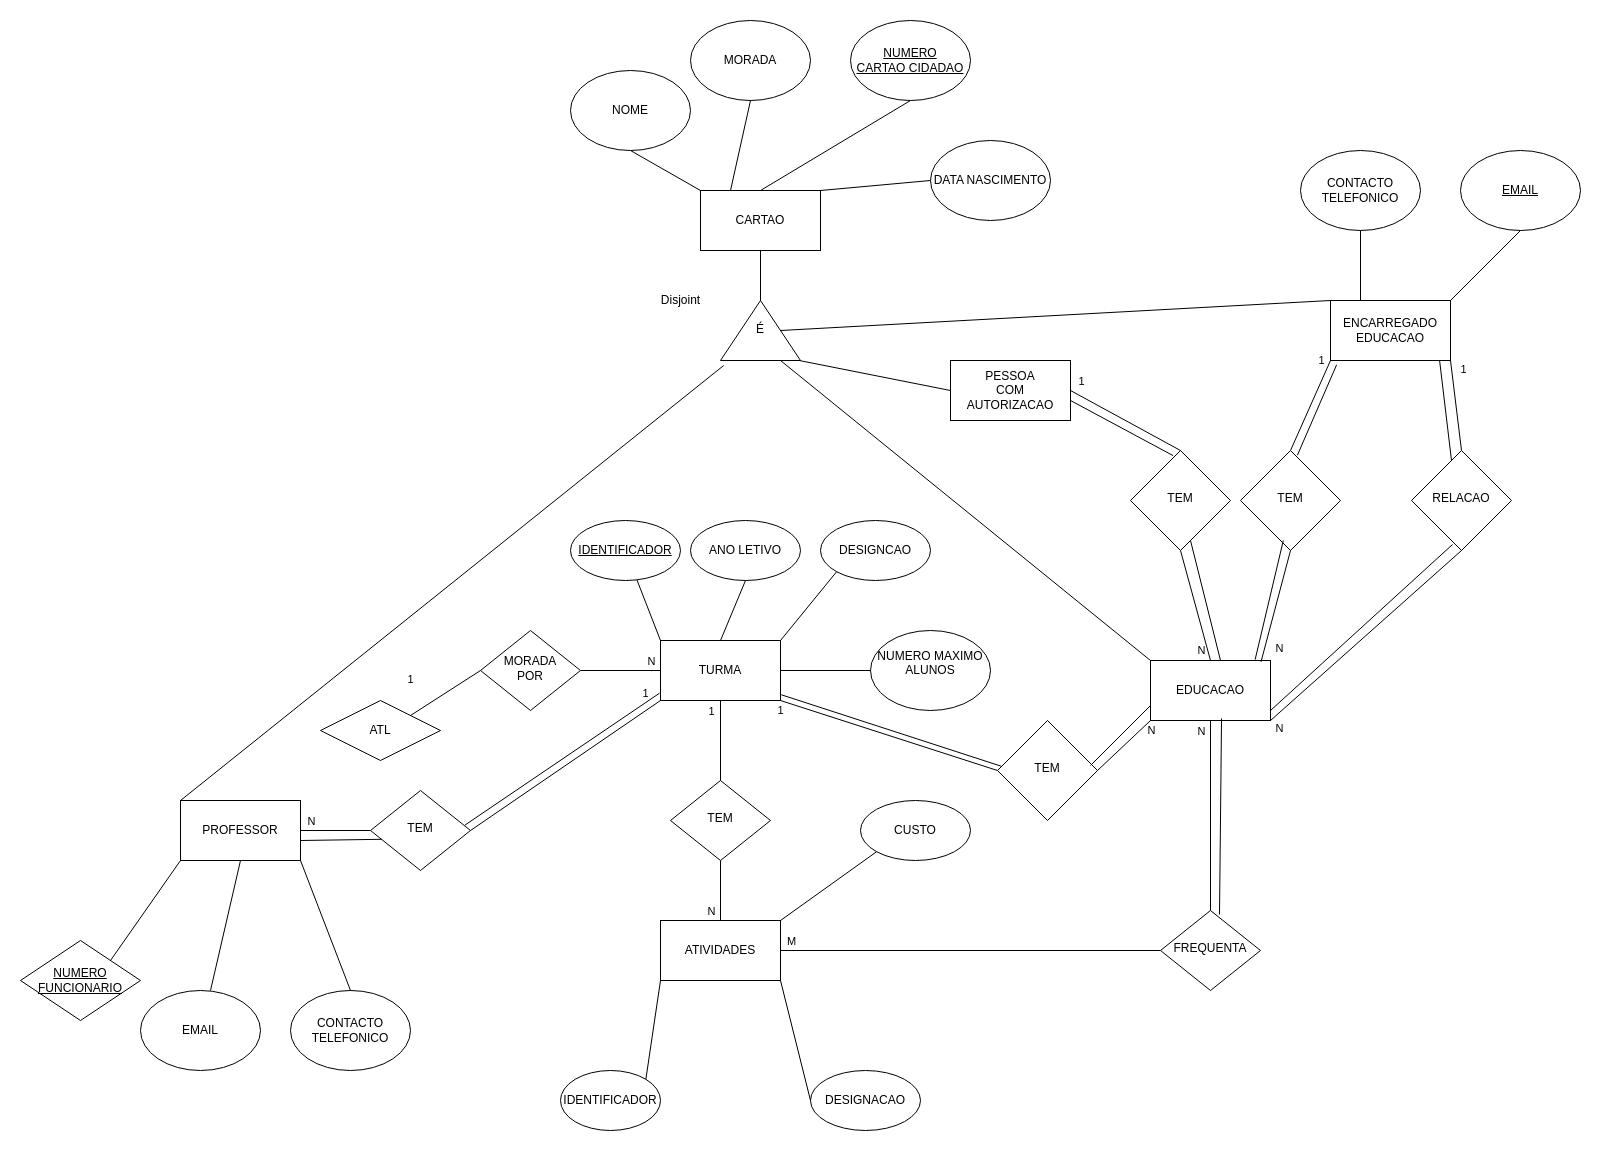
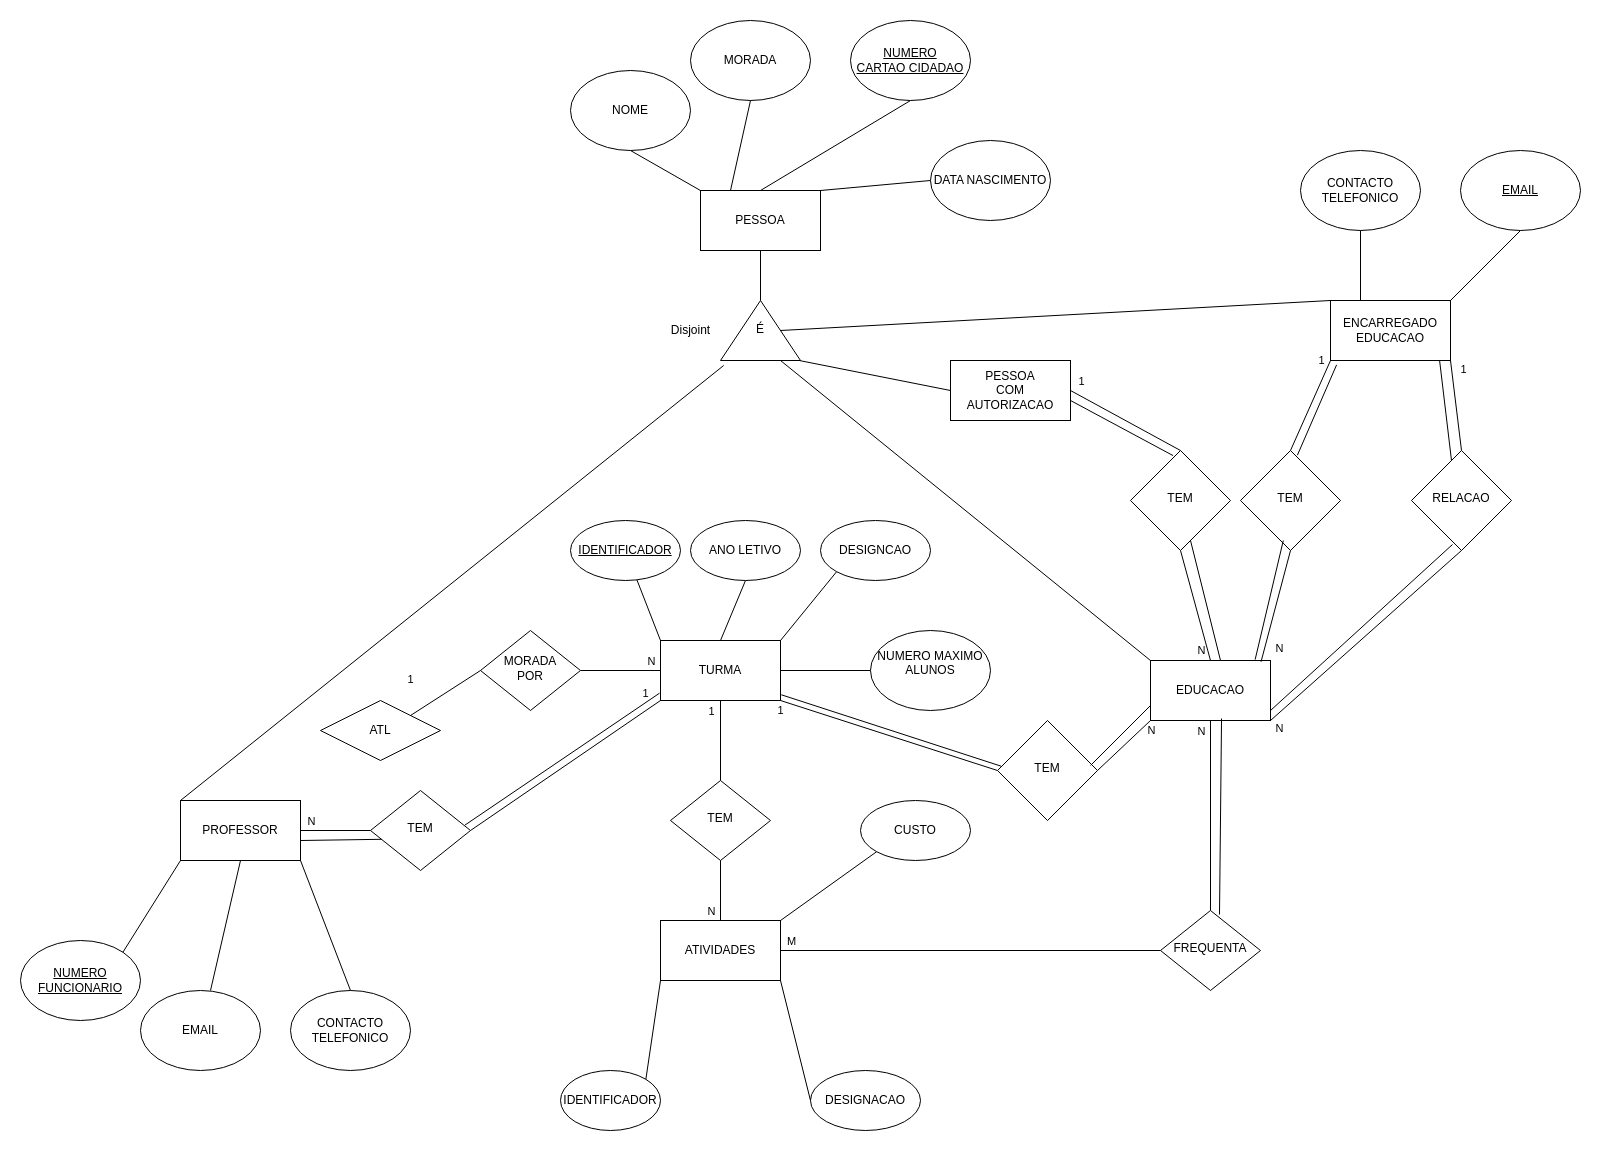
(761, 221) -> (761, 221)
(681, 301) -> (691, 331)
(81, 981) -> (81, 981)
